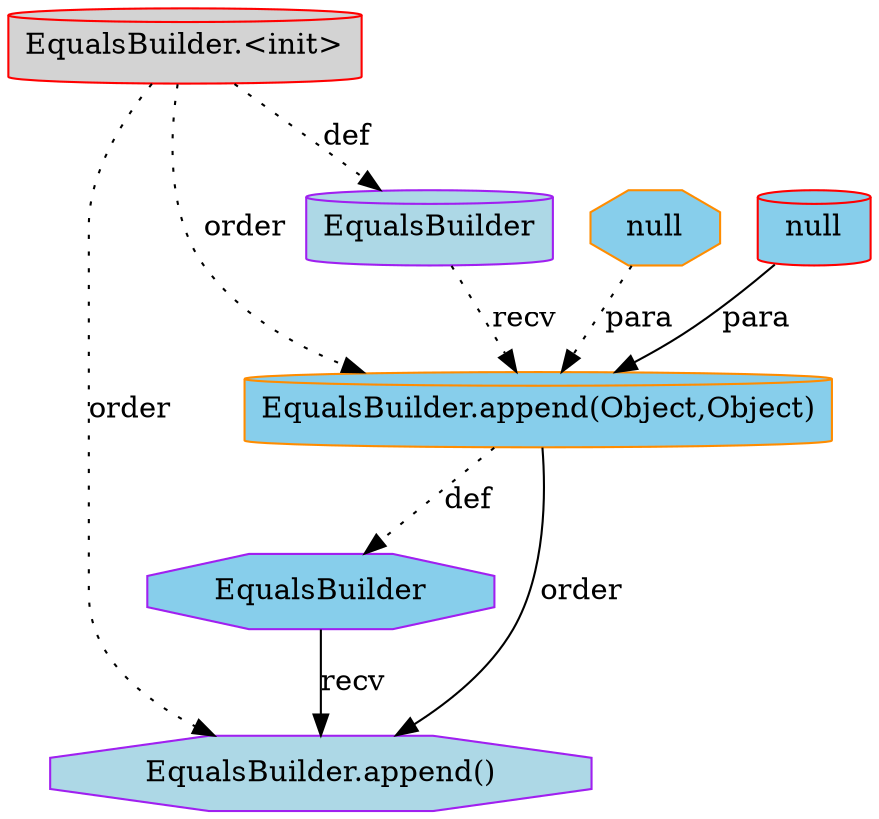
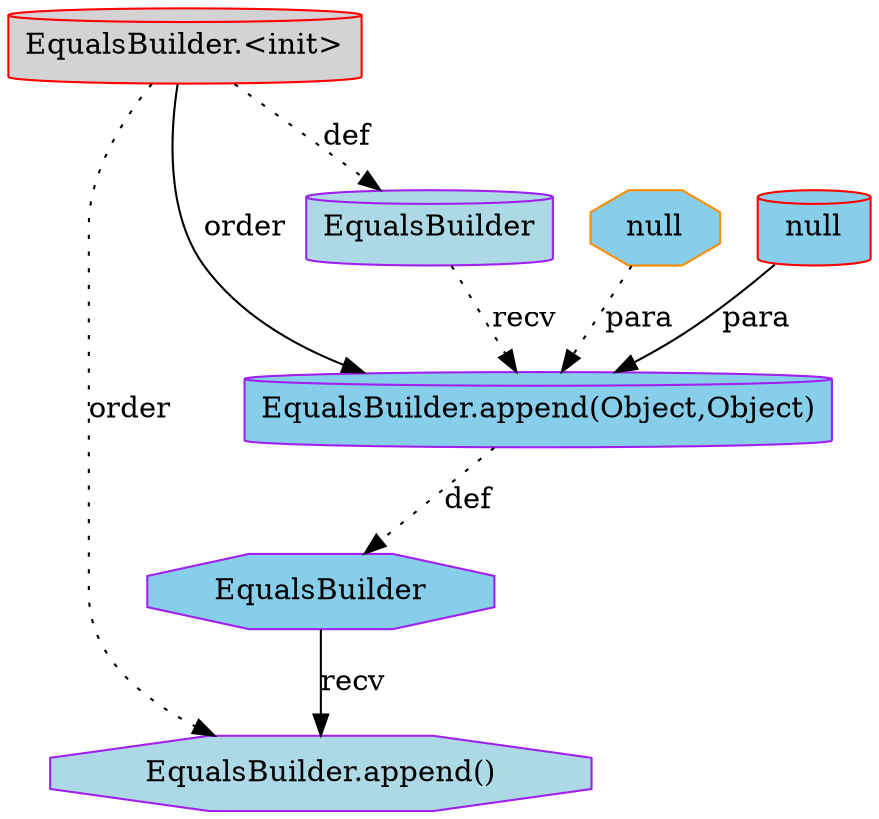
(200, 260) -> (200, 260)
(538, 410) -> (538, 410)
(524, 608) -> none
